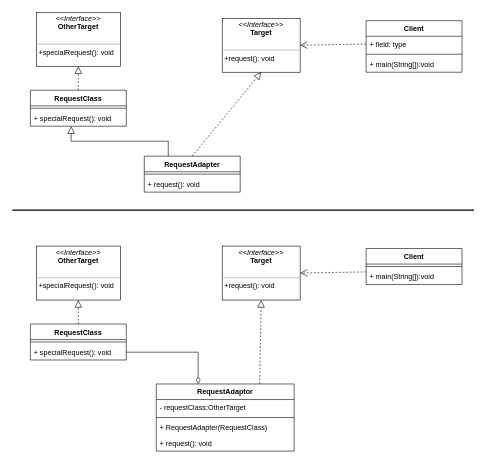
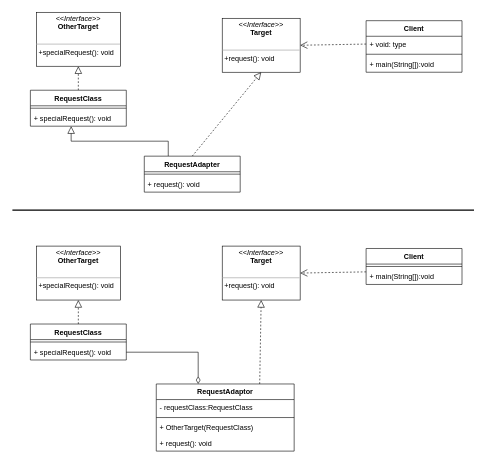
(391, 44) -> (390, 44)
(209, 408) -> (210, 408)
(218, 428) -> (212, 428)
